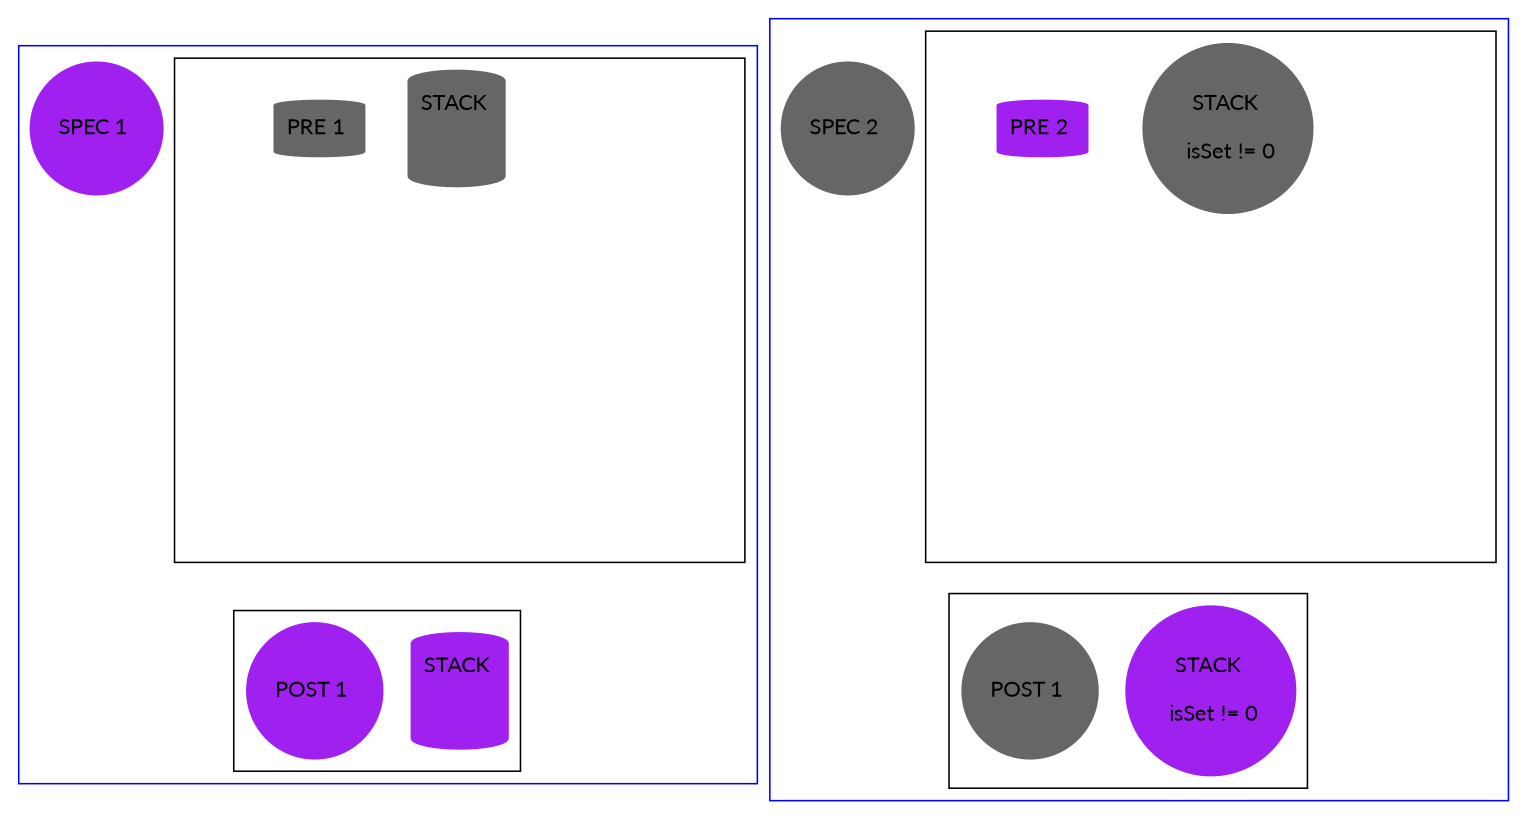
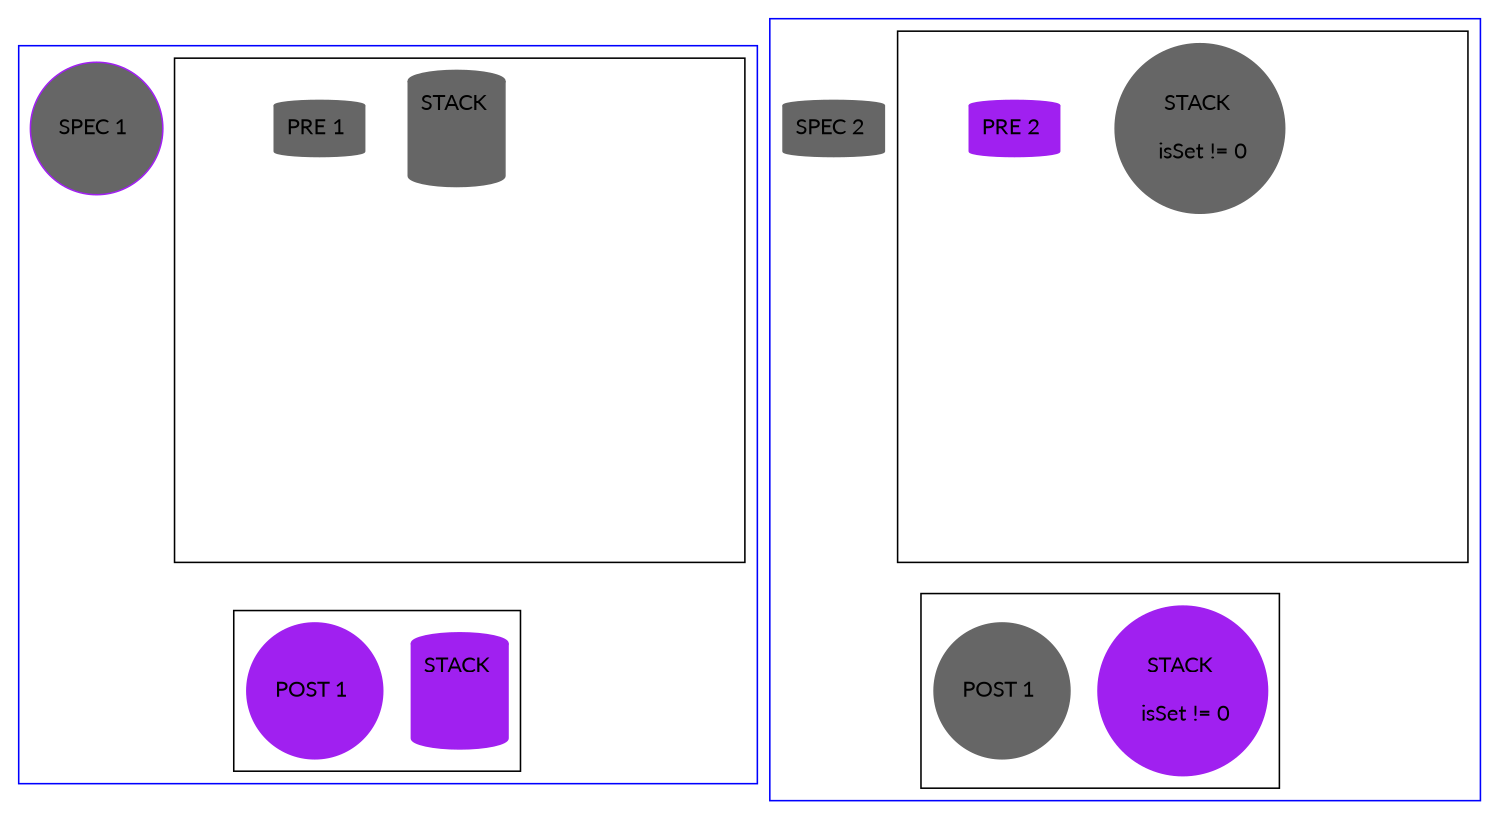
(97, 128) -> (97, 128)
(848, 128) -> (834, 128)
